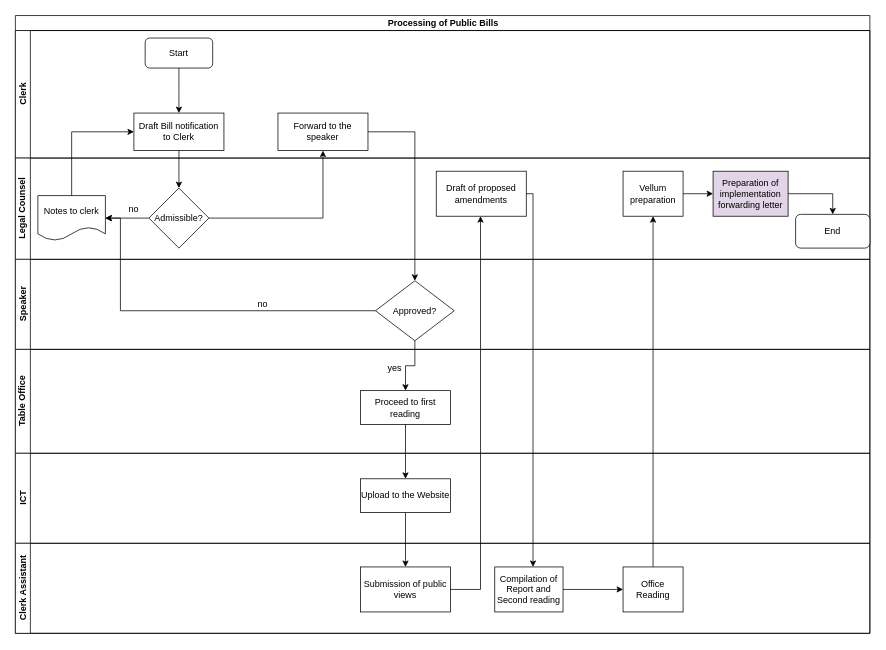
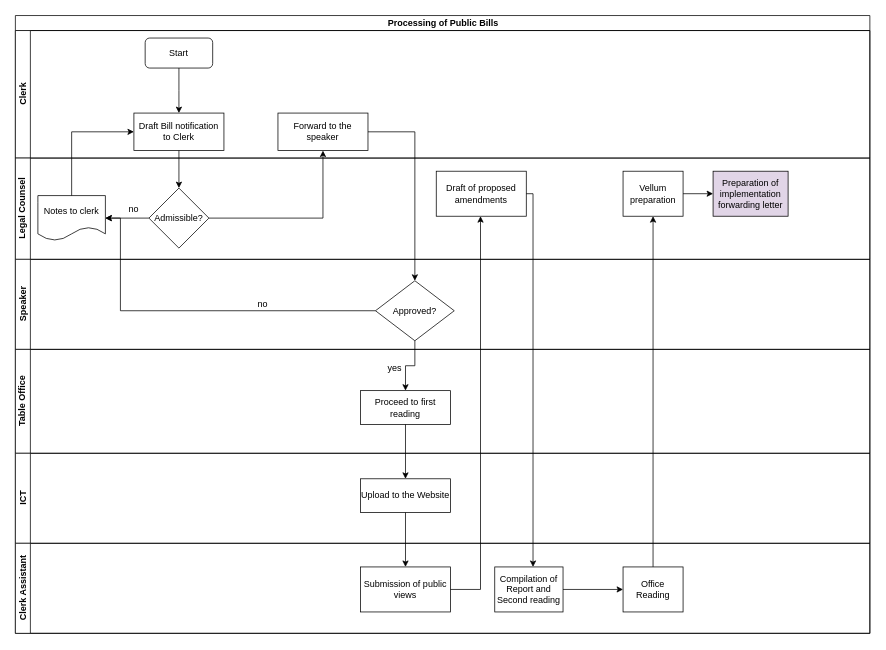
(817, 194) -> none
(833, 231) -> none
